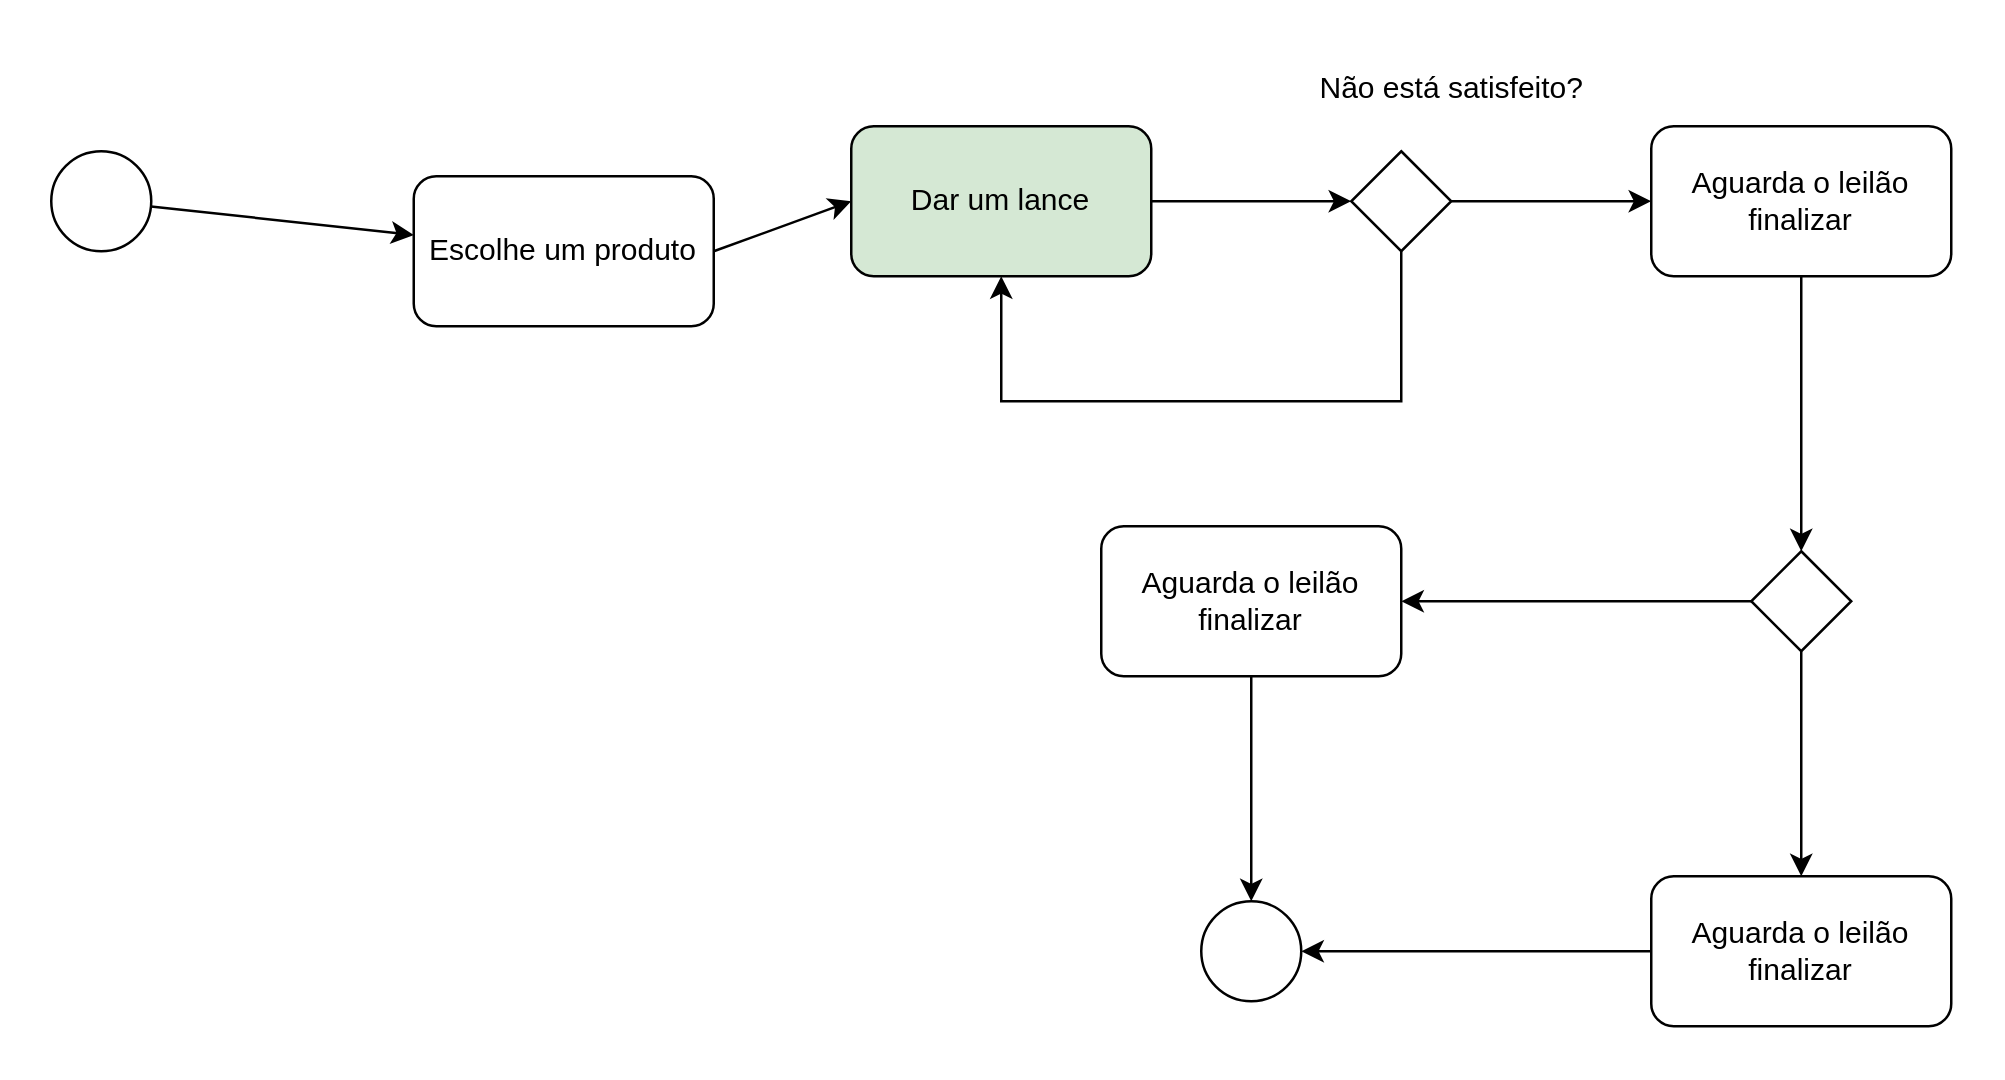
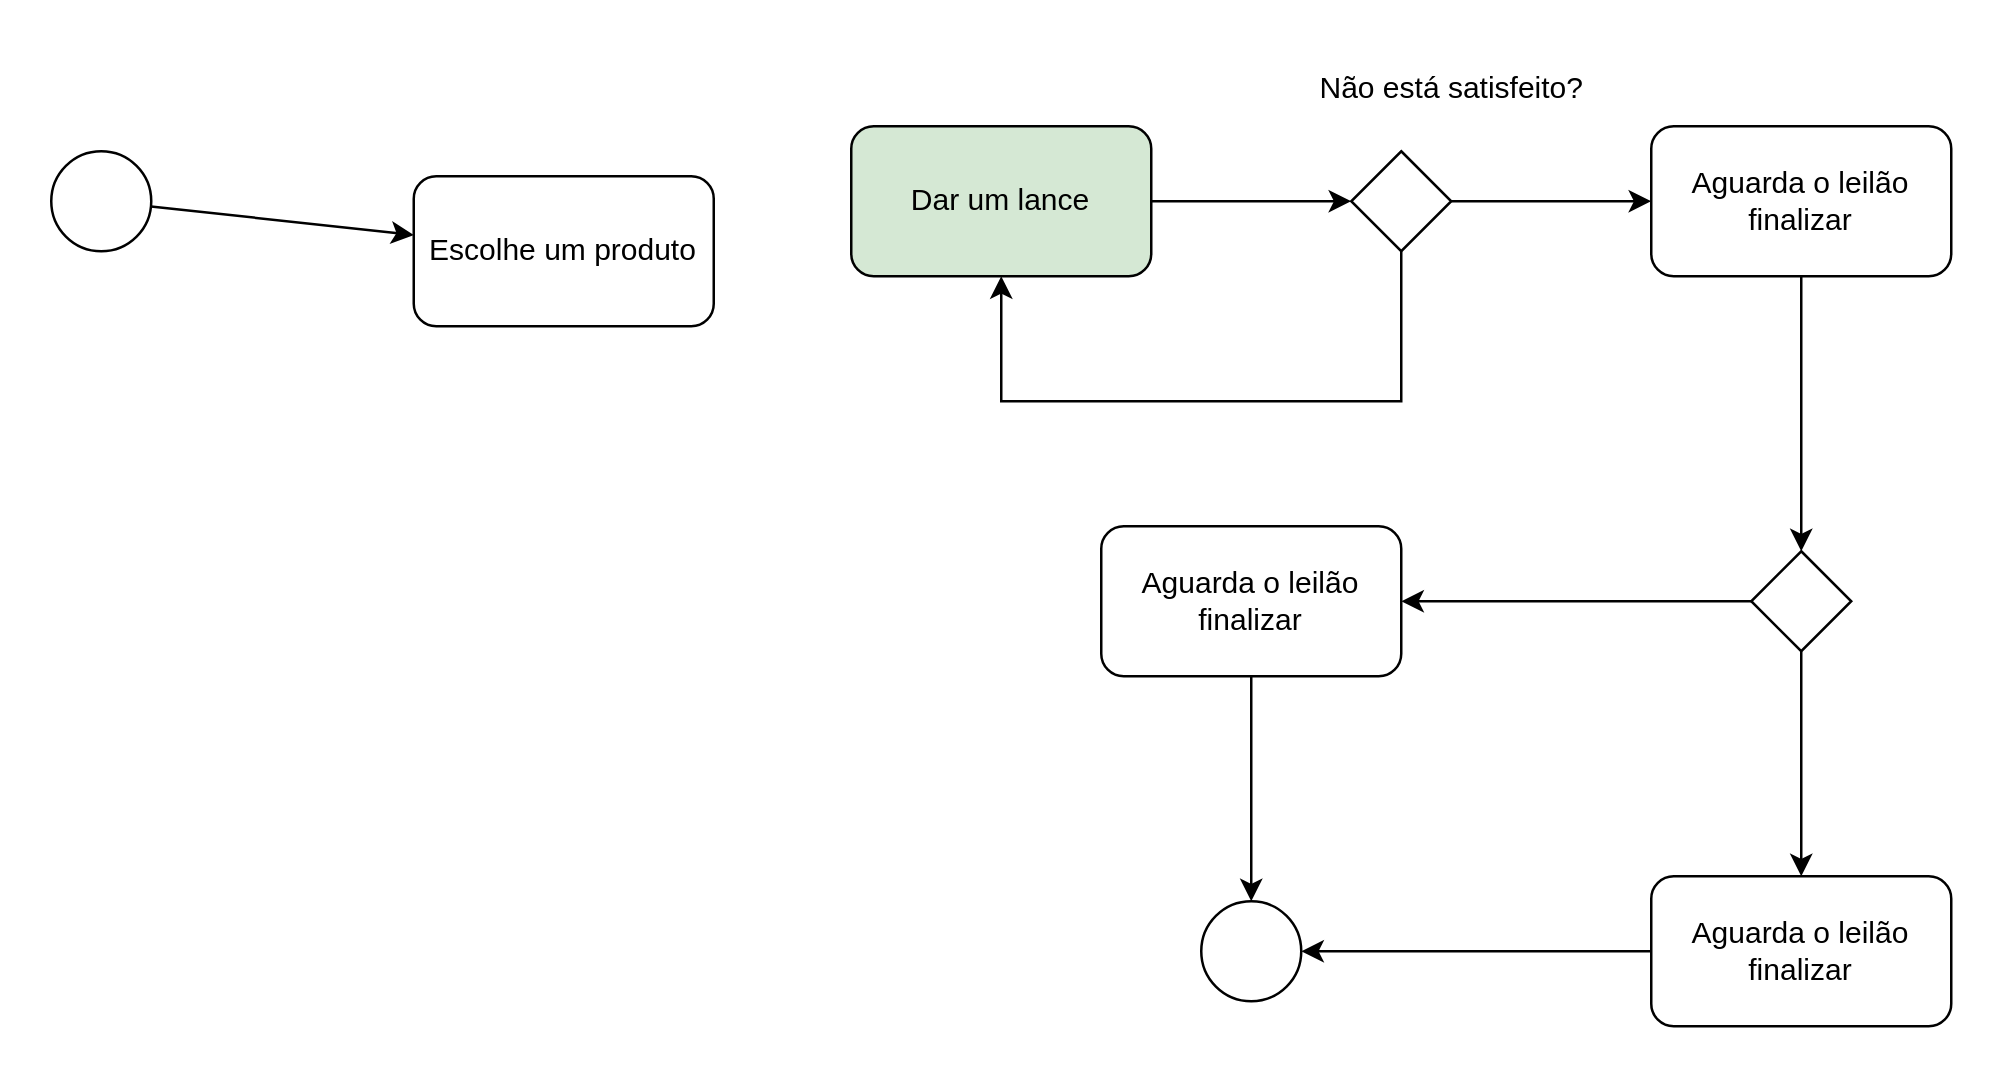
(775, 229) -> none
